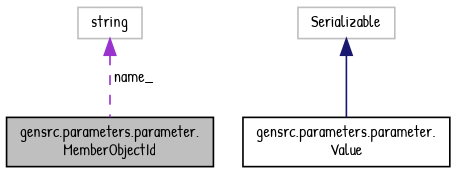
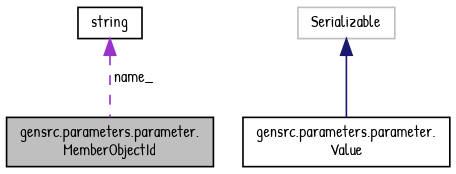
(110, 23) -> (110, 23)
